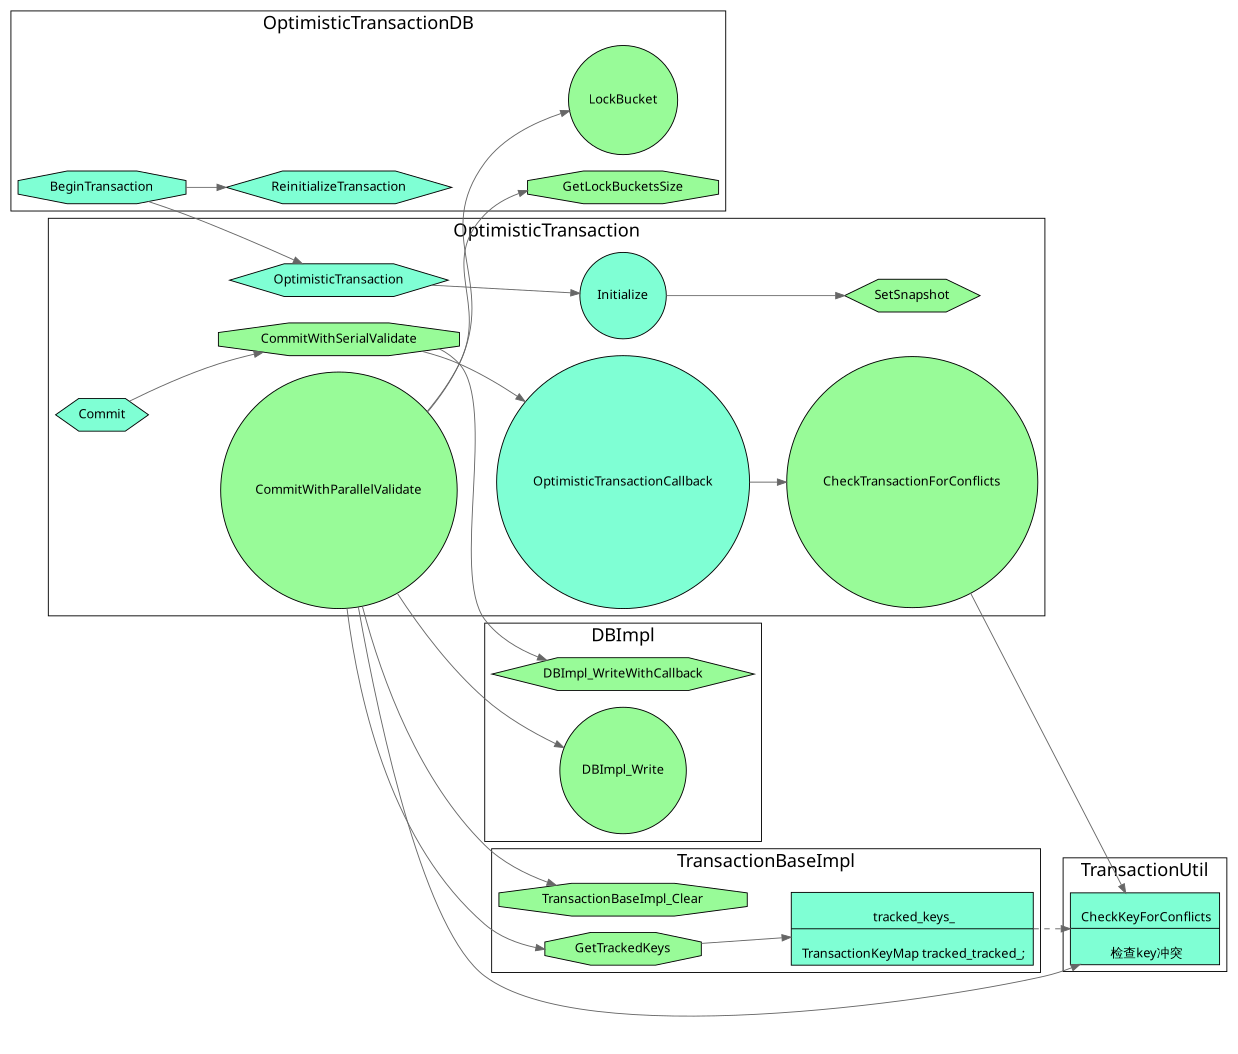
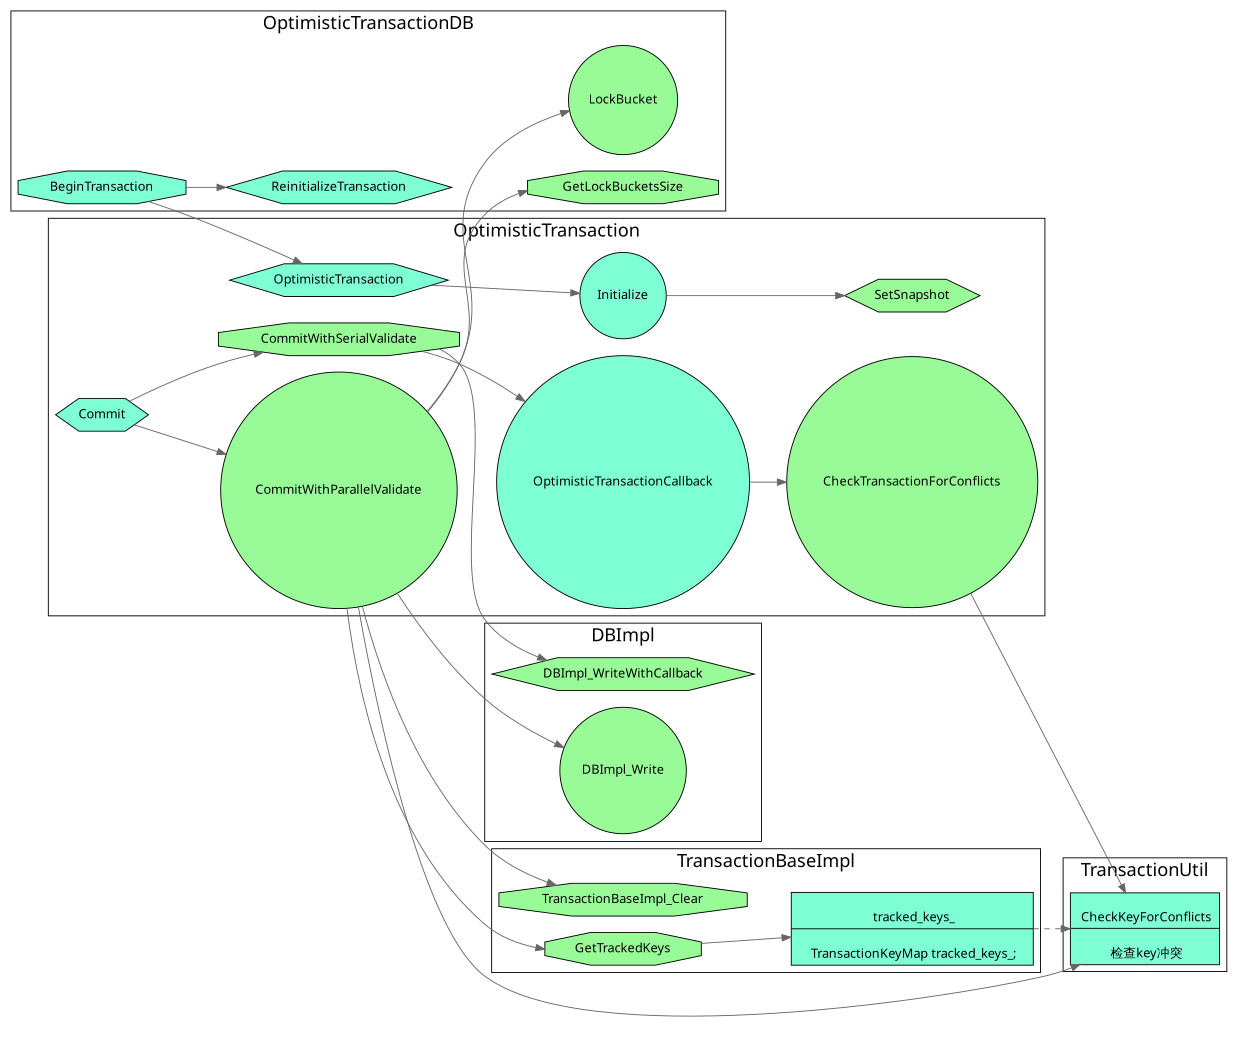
none -> (176, 438)
(912, 954) -> (912, 954)
